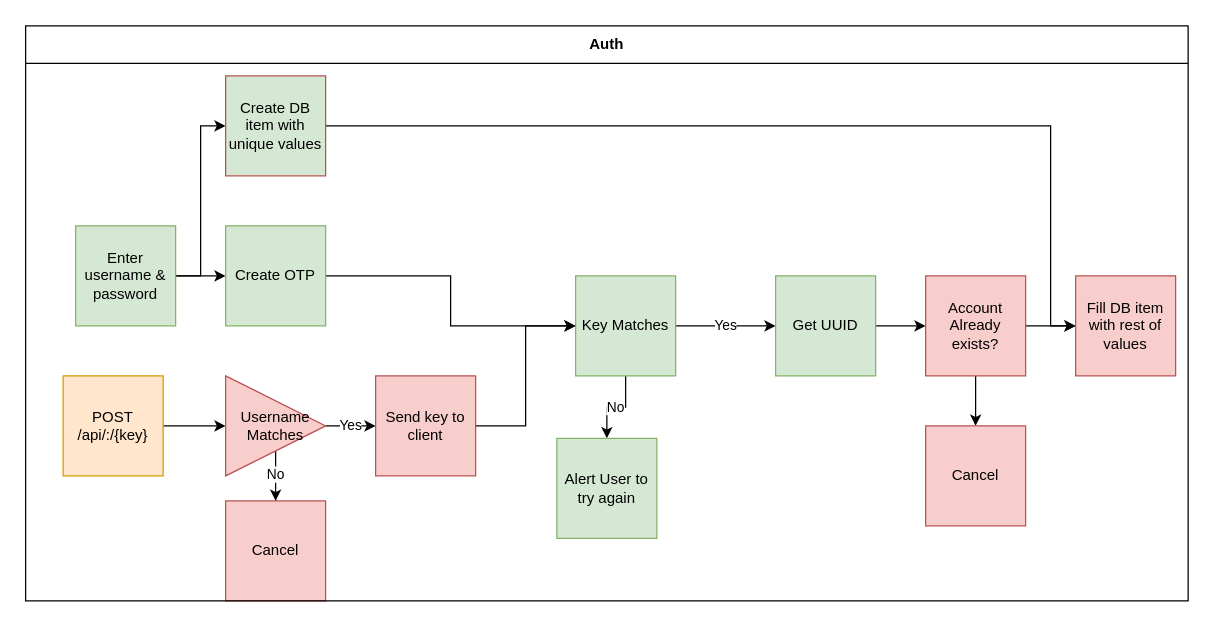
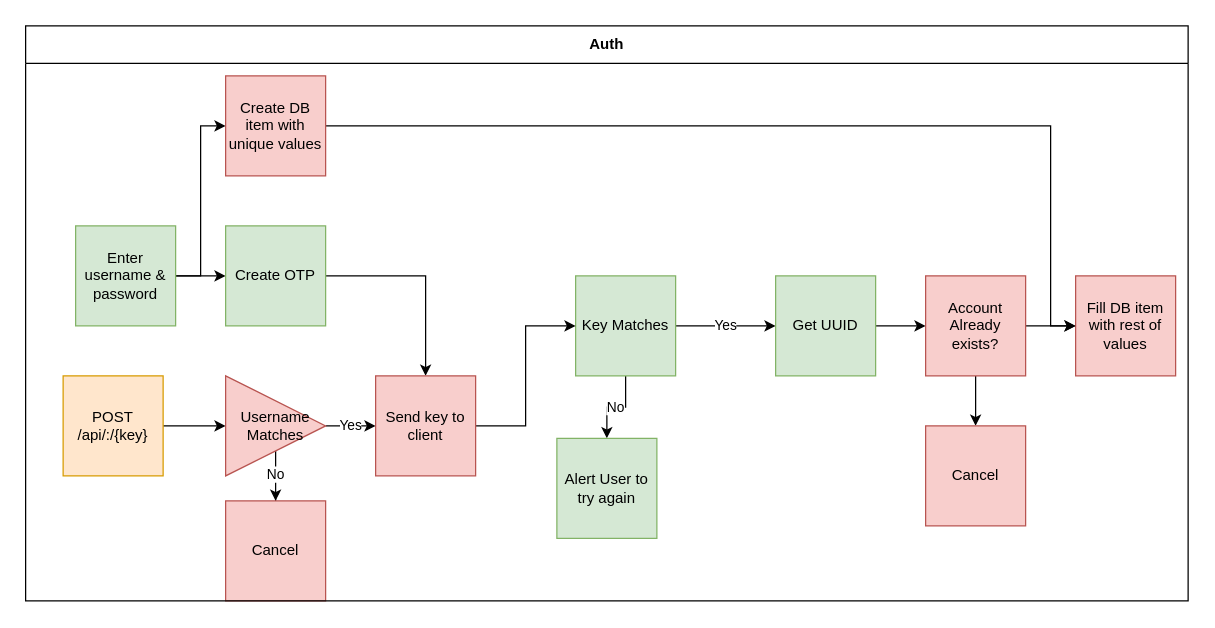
(276, 126) -> (276, 126)
(451, 322) -> (426, 320)
